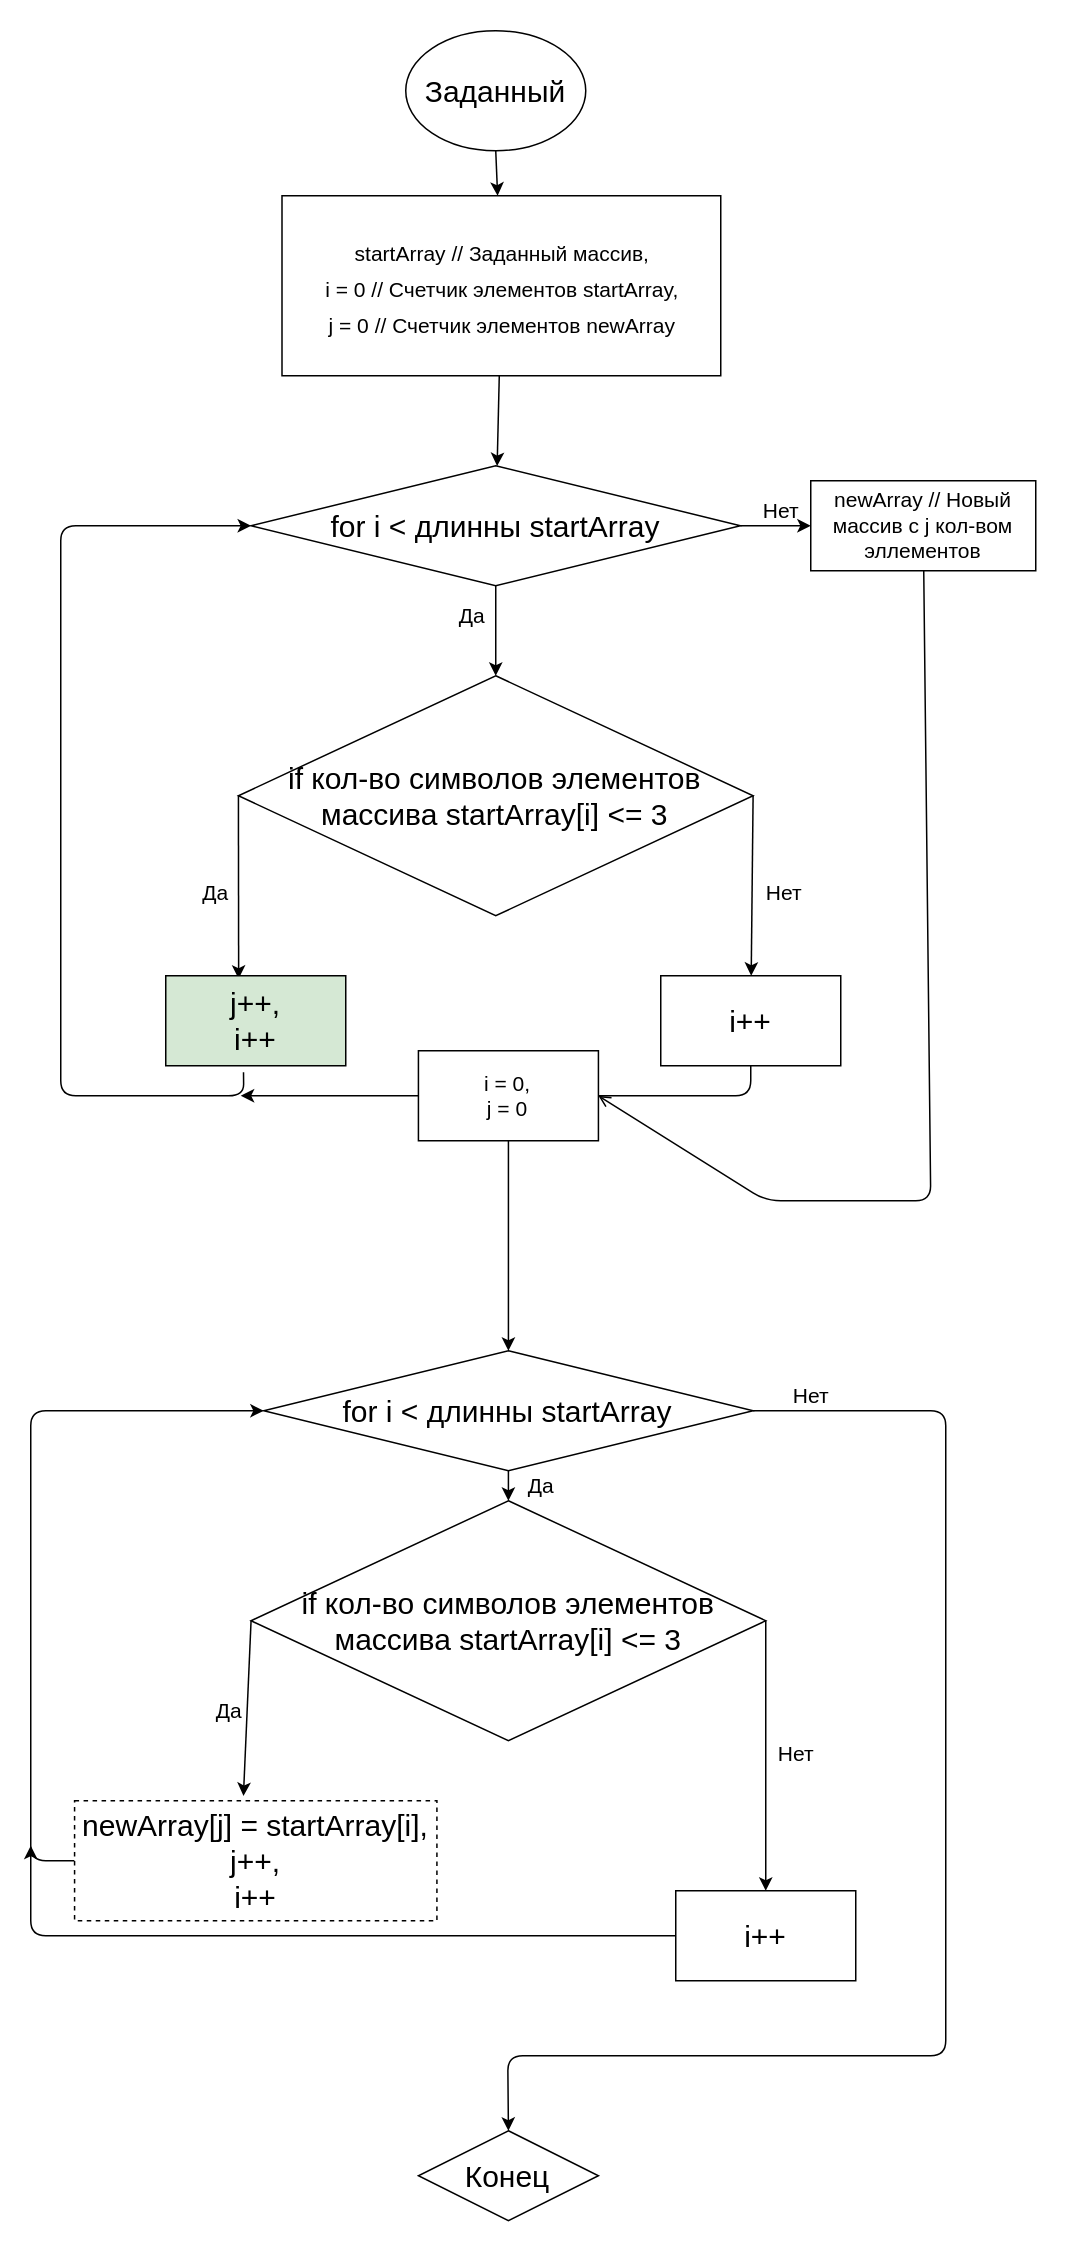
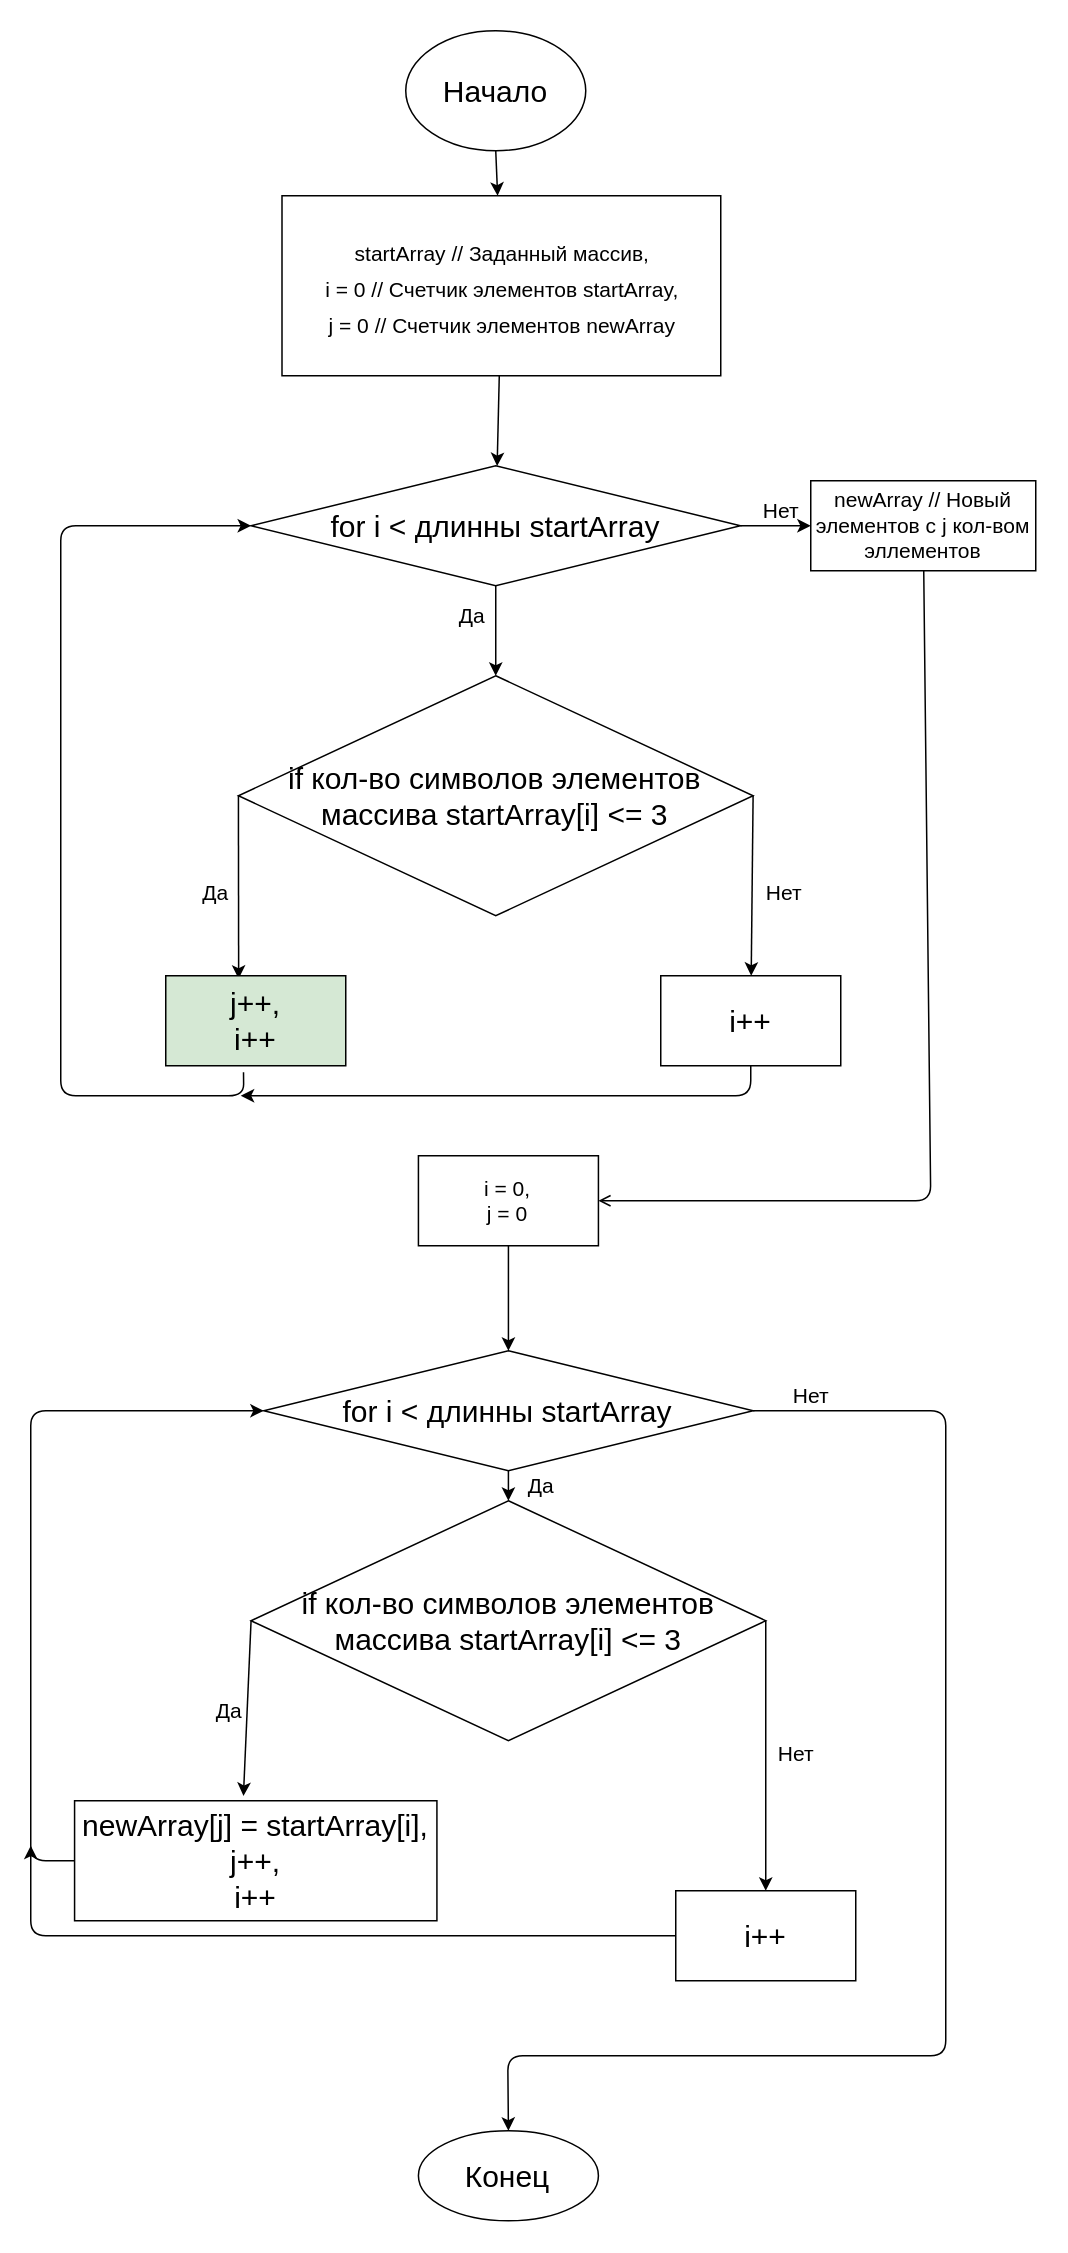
(496, 91) -> (496, 91)
(923, 526) -> (923, 526)
(508, 1096) -> (508, 1201)
(256, 1861) -> (256, 1861)
(508, 2176) -> (508, 2176)
